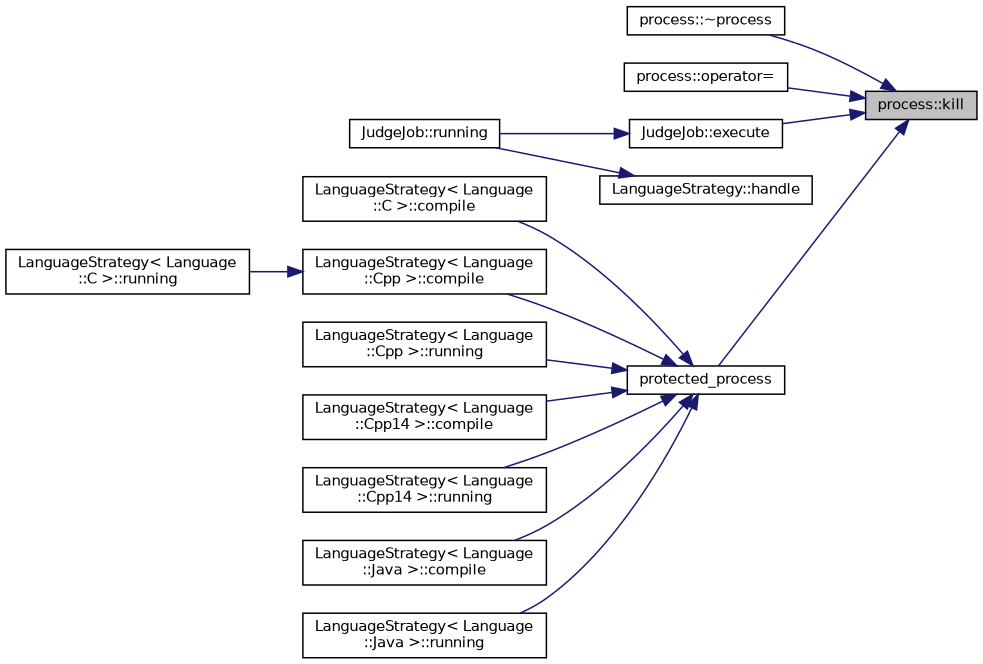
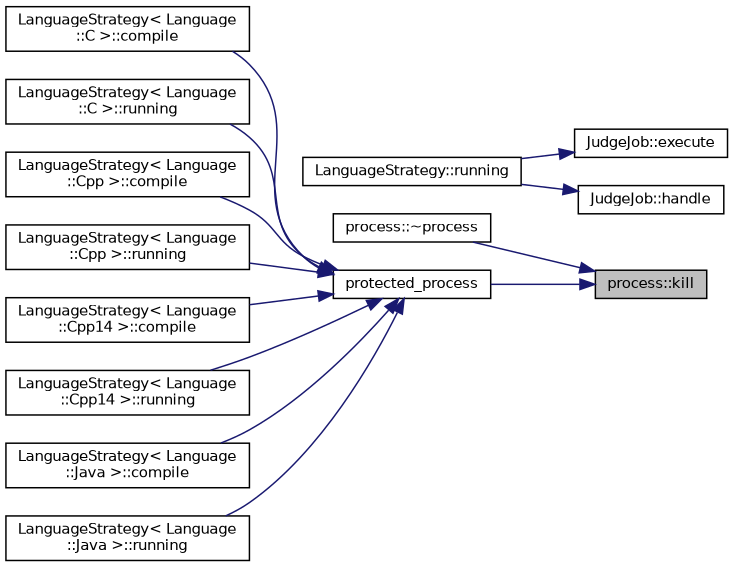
(706, 77) -> none
(816, 119) -> none
(425, 134) -> (412, 171)
(706, 190) -> (651, 200)
(269, 272) -> (265, 157)
